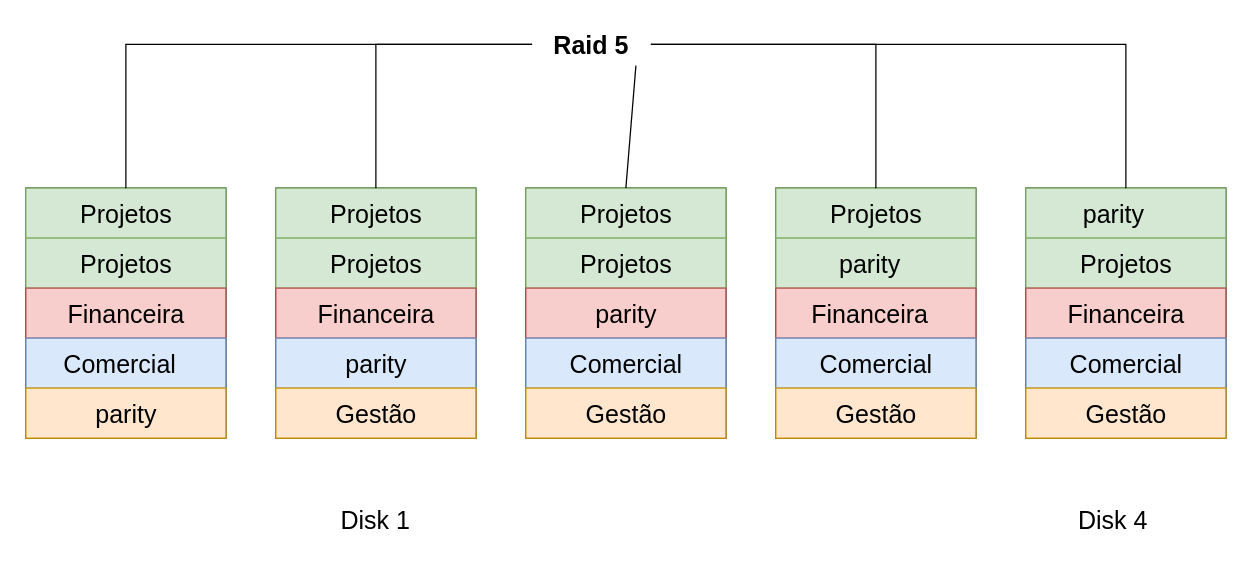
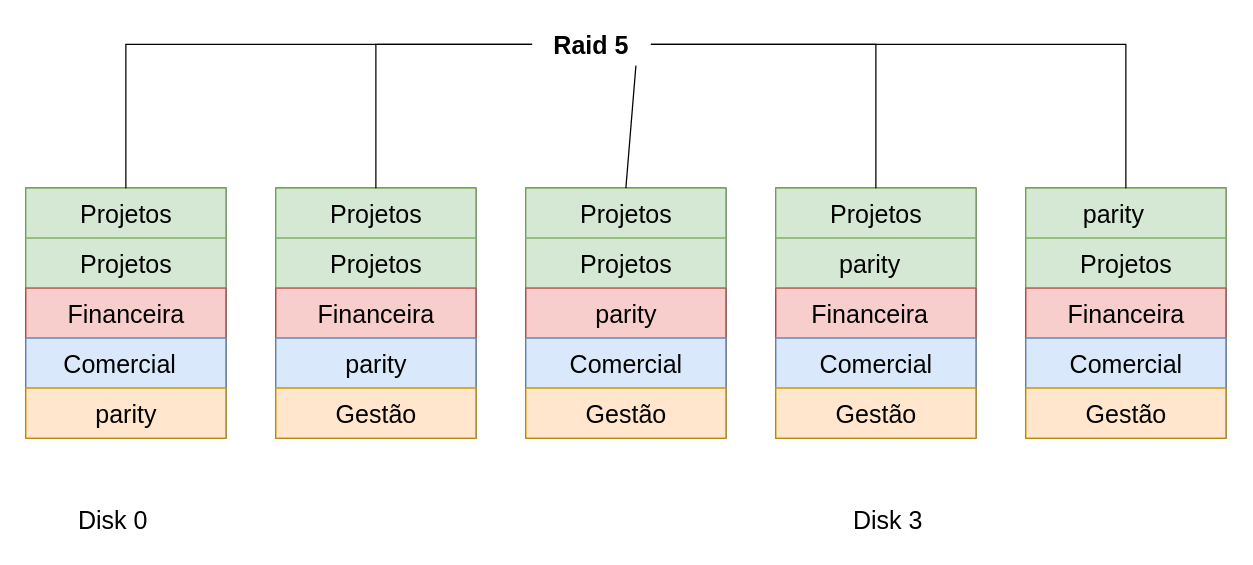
none -> (113, 519)
(376, 519) -> none
none -> (888, 519)
(1113, 519) -> none
